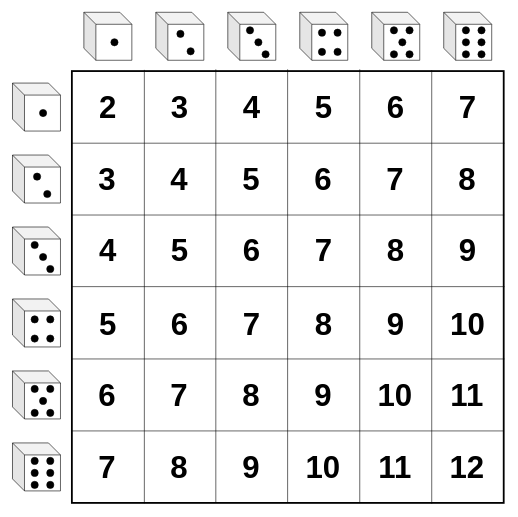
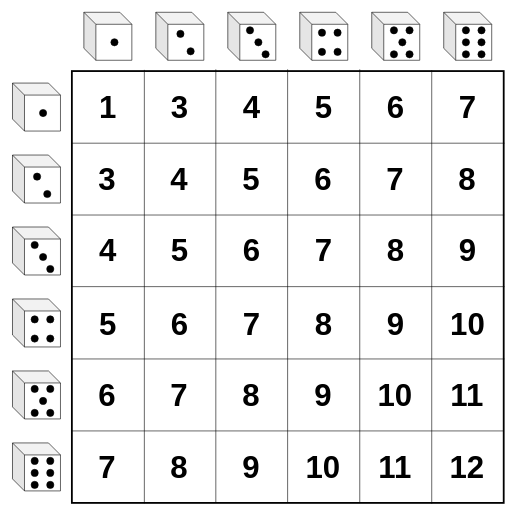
(108, 108) -> (108, 108)
